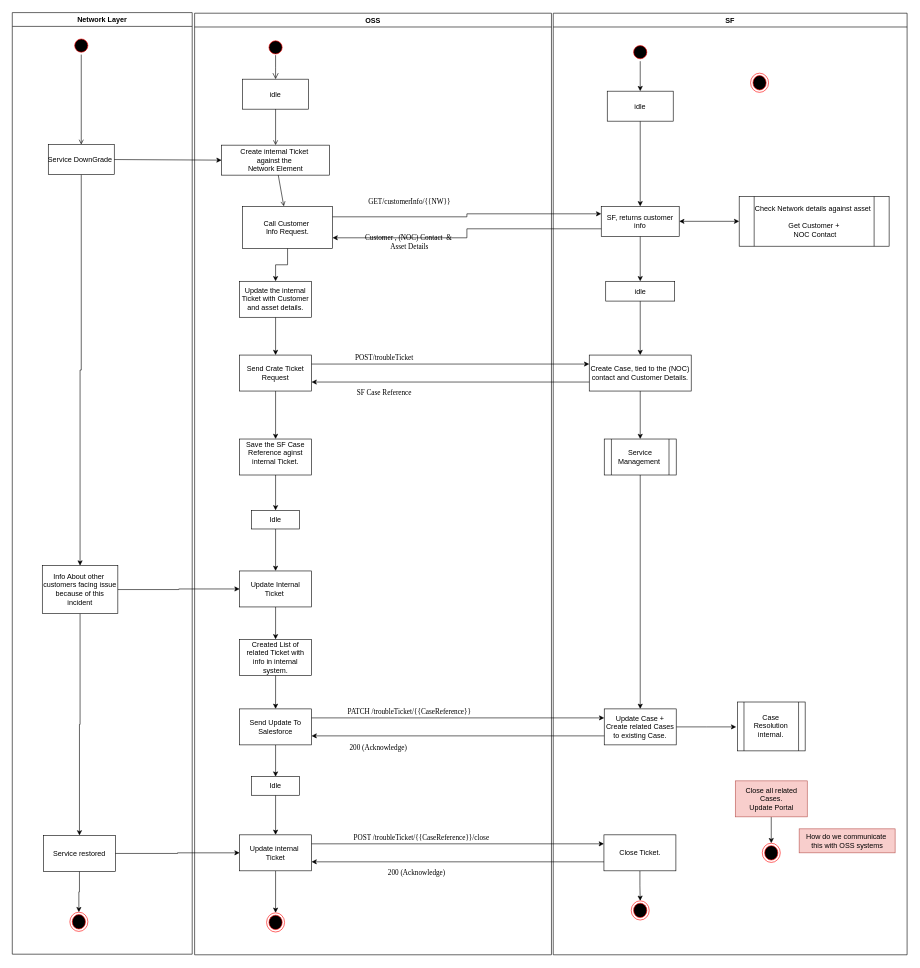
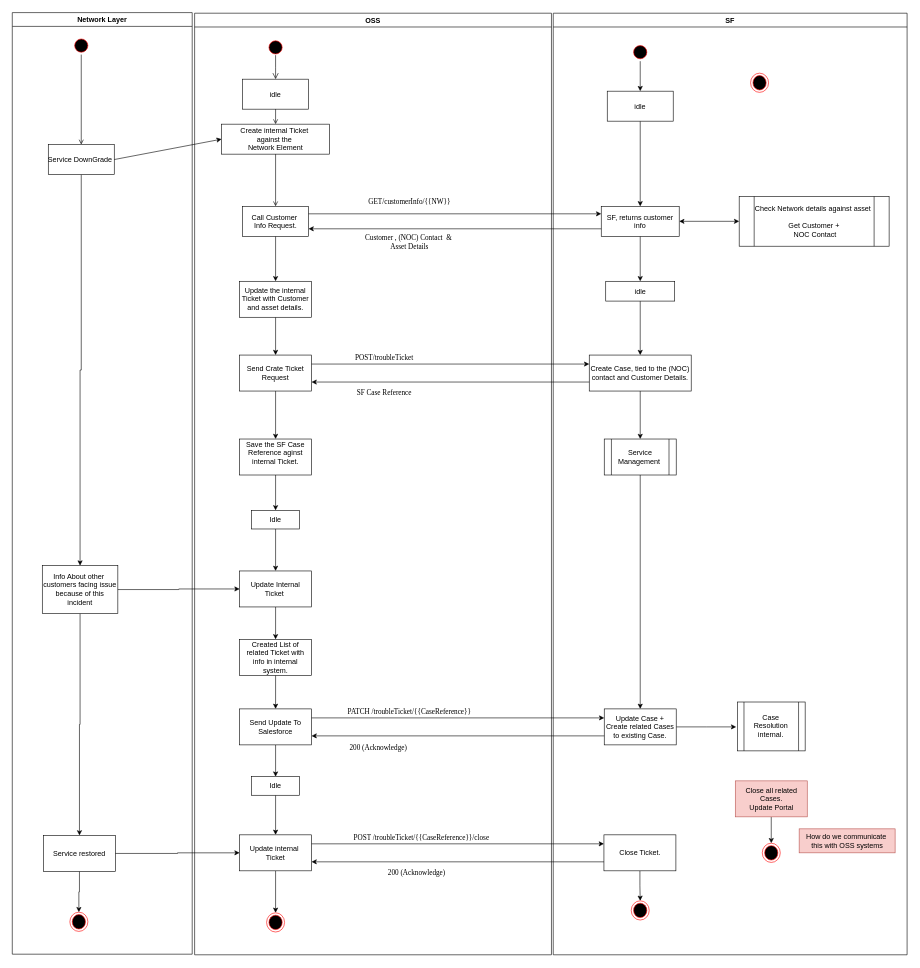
(276, 160) -> (276, 139)
(288, 227) -> (276, 221)
